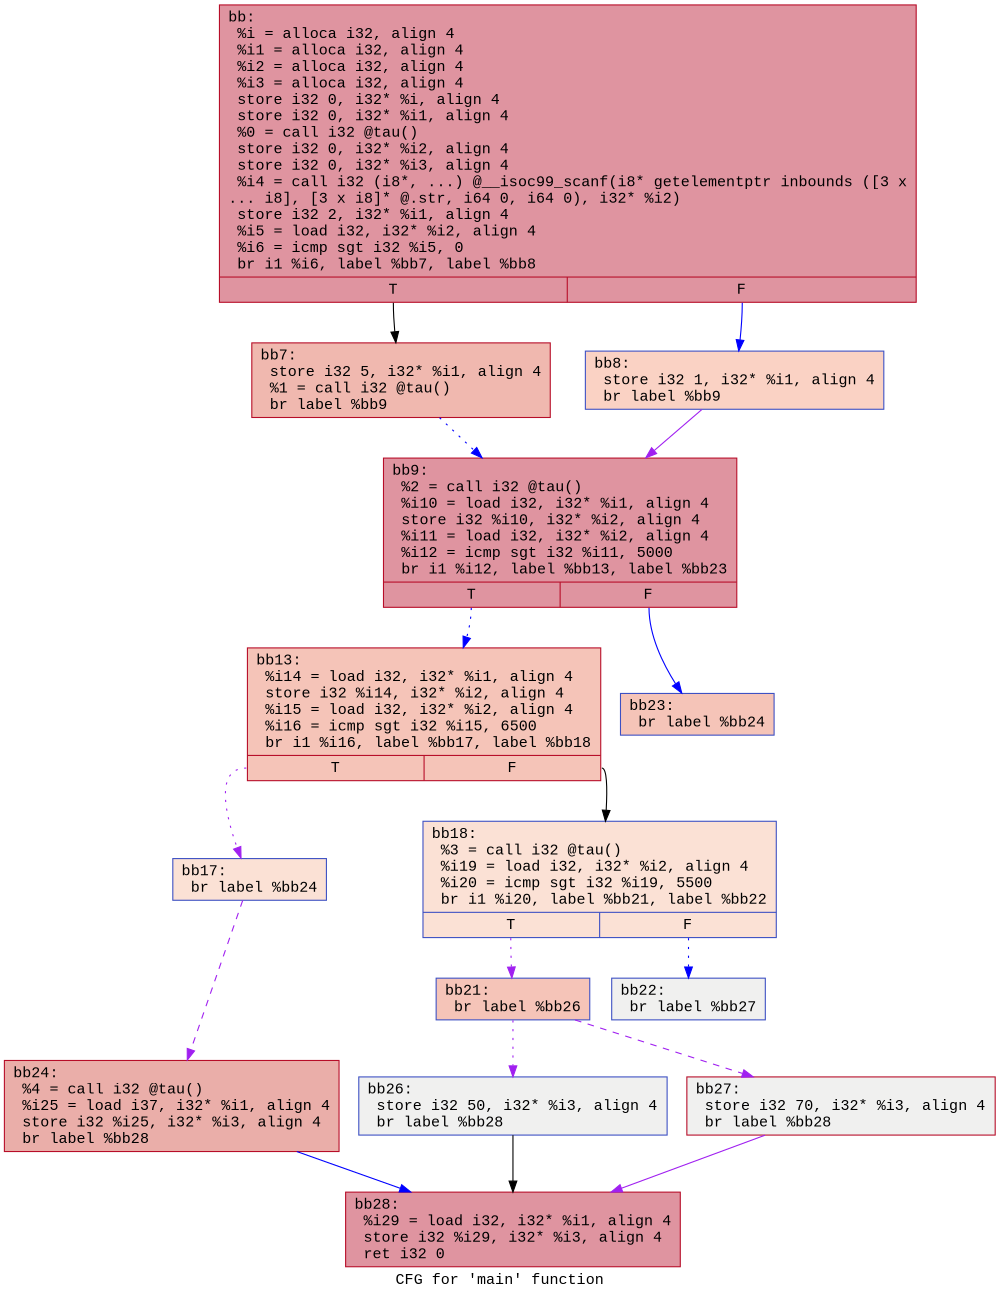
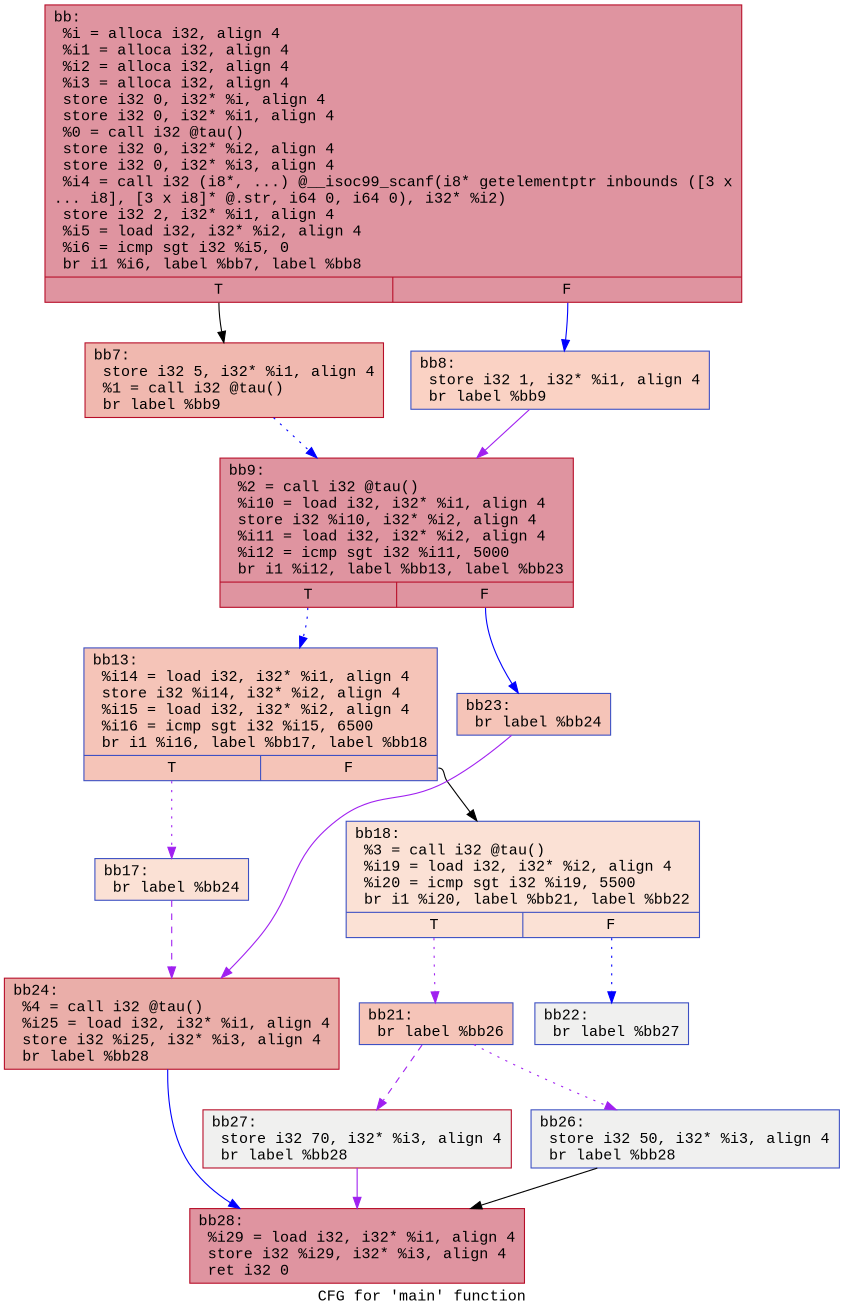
(424, 714) -> (261, 714)
none -> (342, 817)
(172, 1105) -> (172, 1023)
